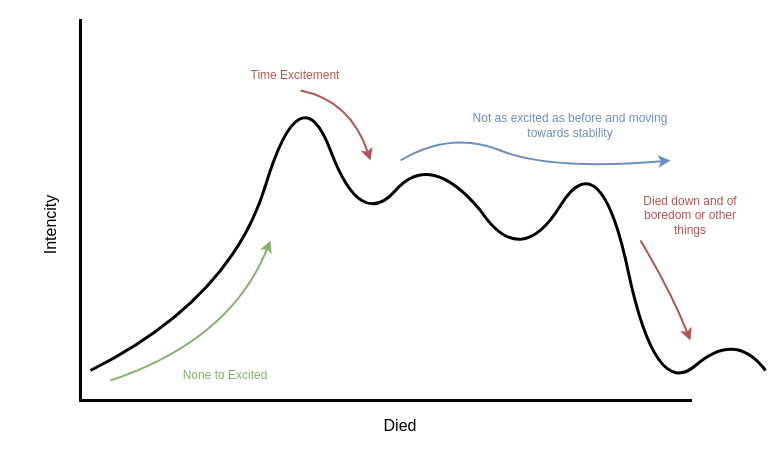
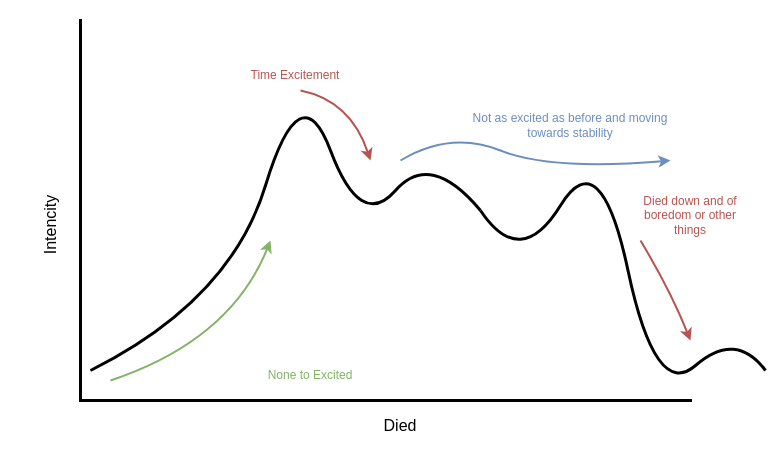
(226, 376) -> (311, 376)
